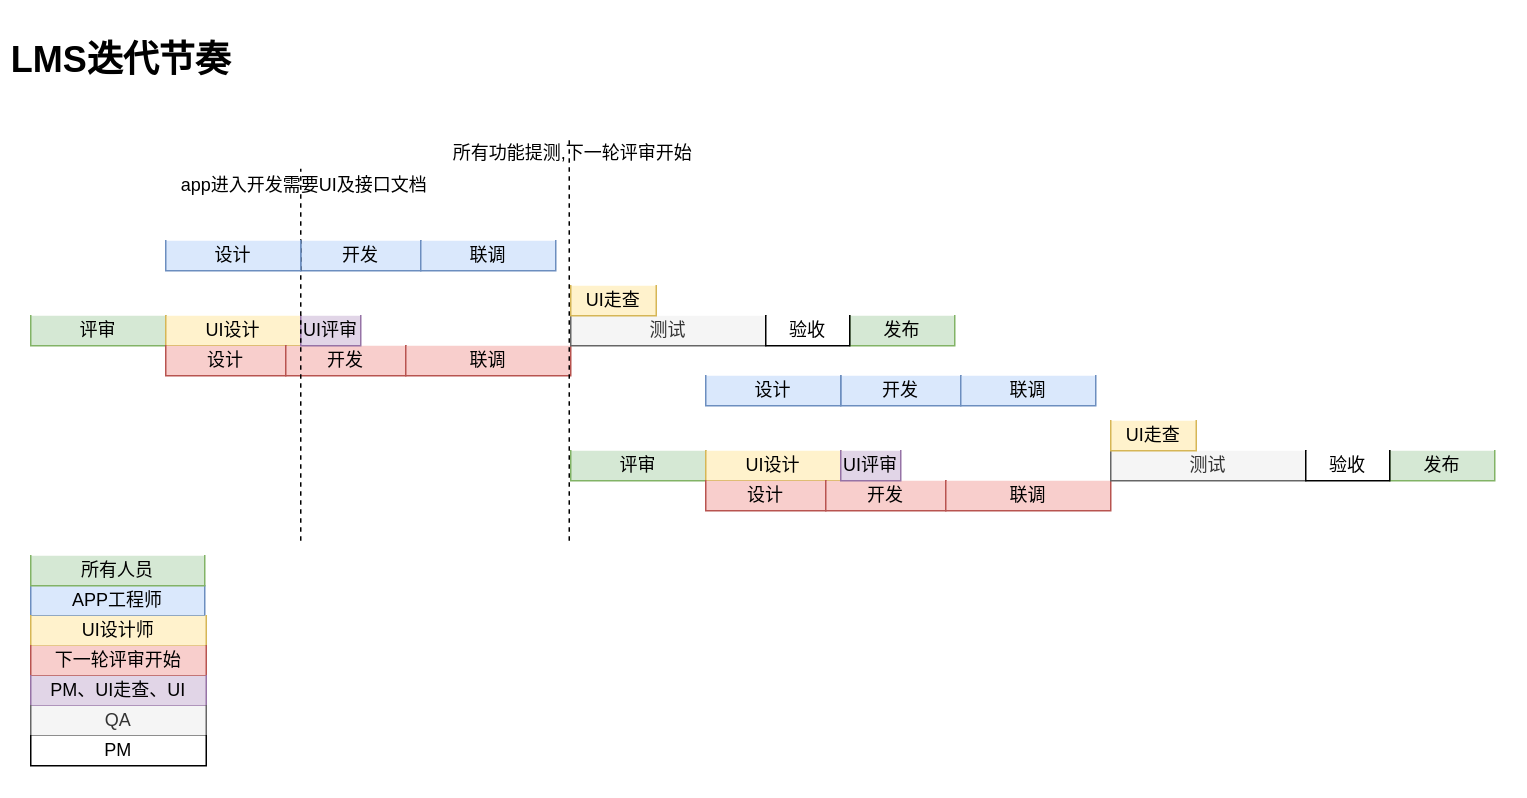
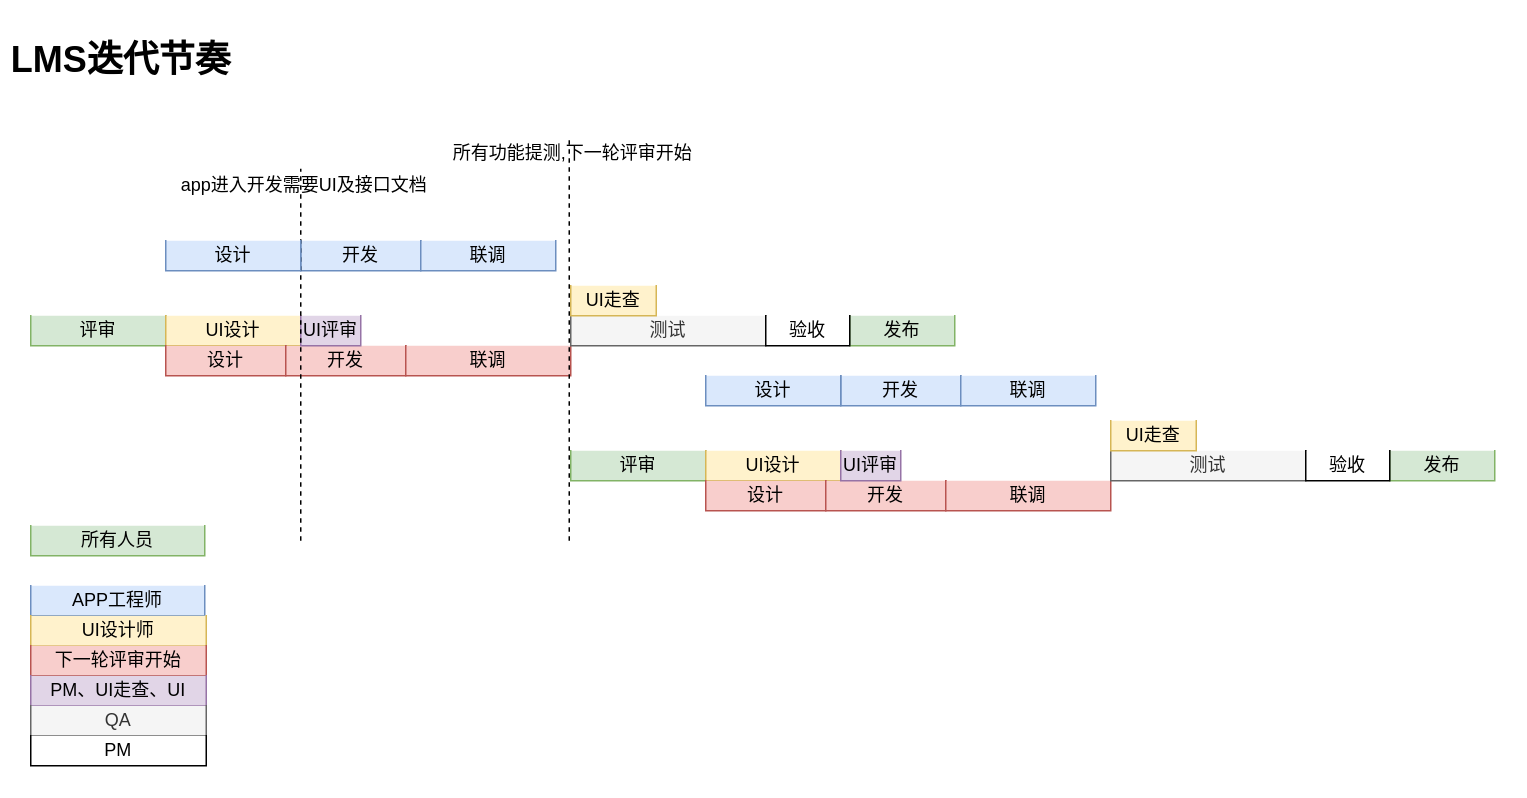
(118, 571) -> (118, 541)
